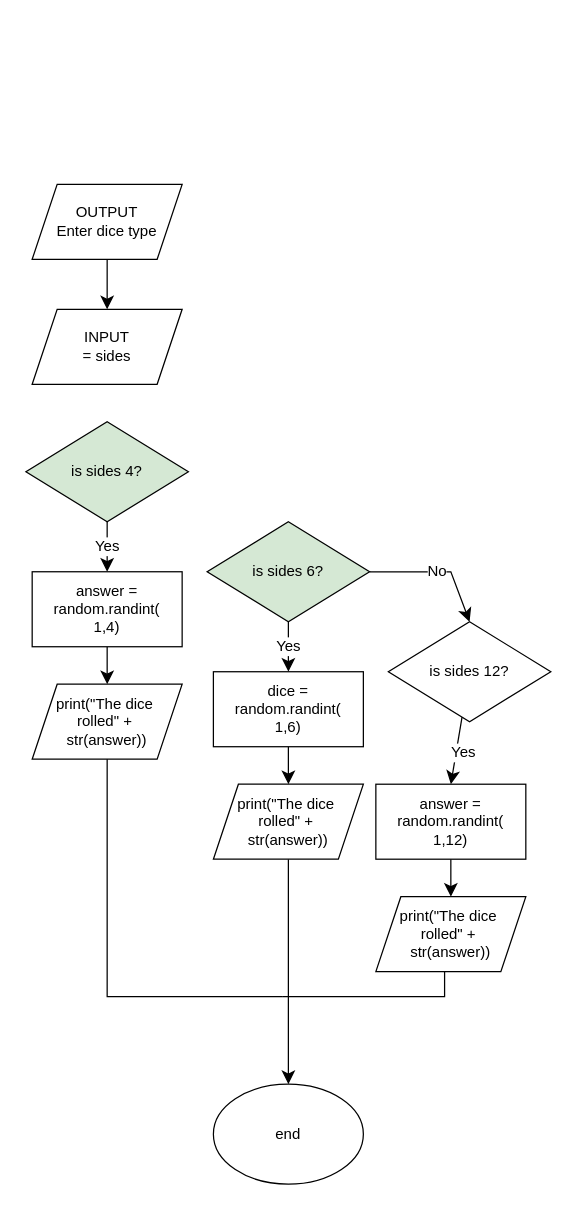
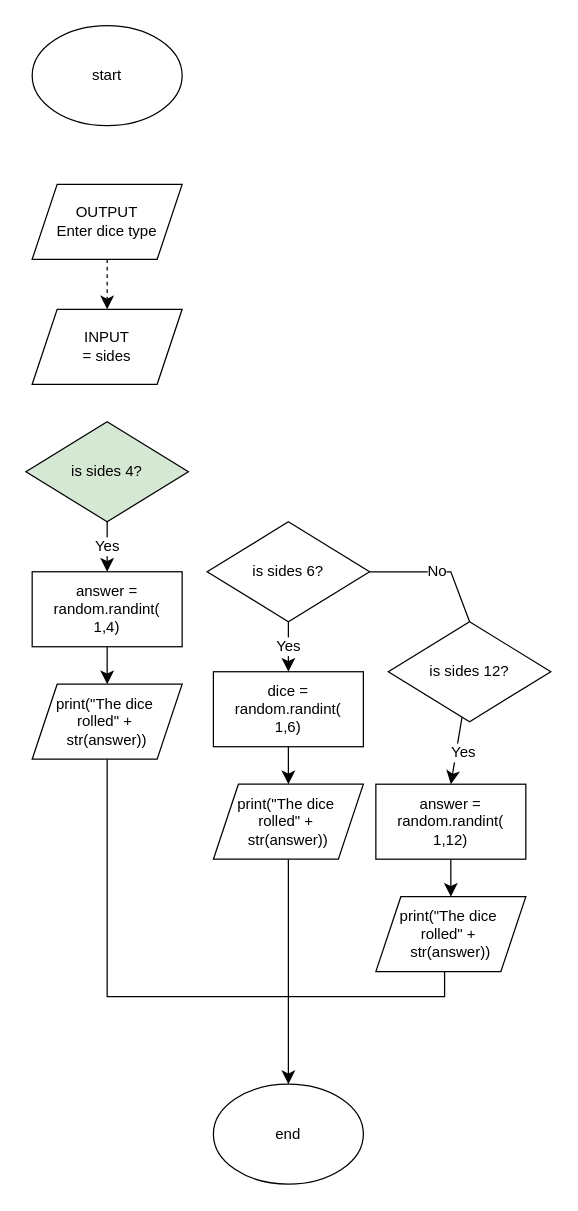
none -> (107, 76)
(107, 280) -> (107, 280)
(288, 572) -> (288, 572)
(465, 611) -> (467, 615)
